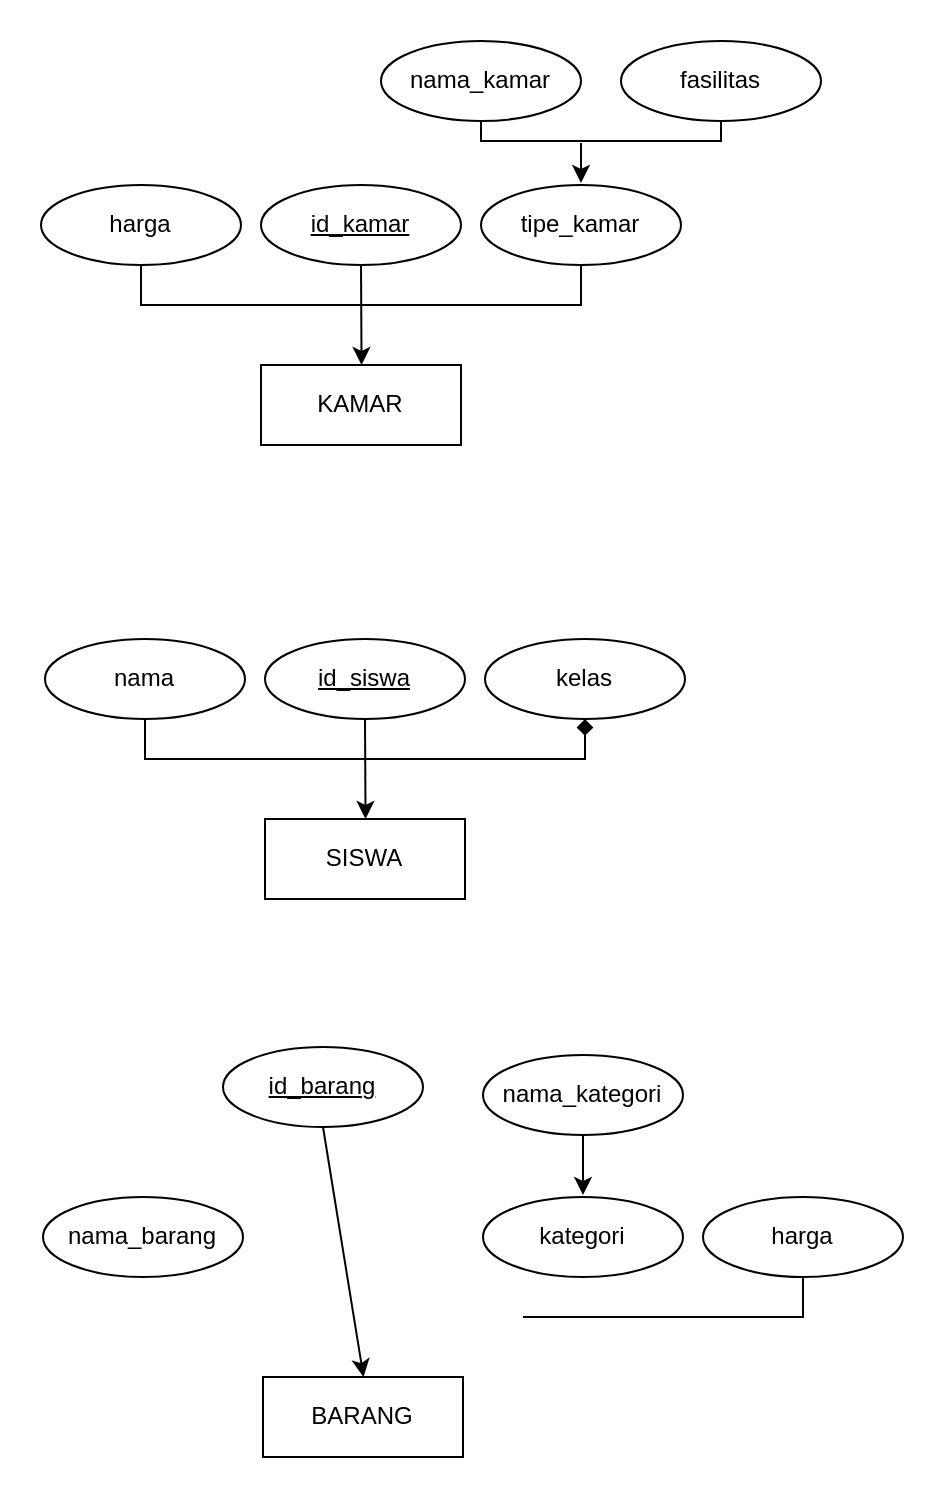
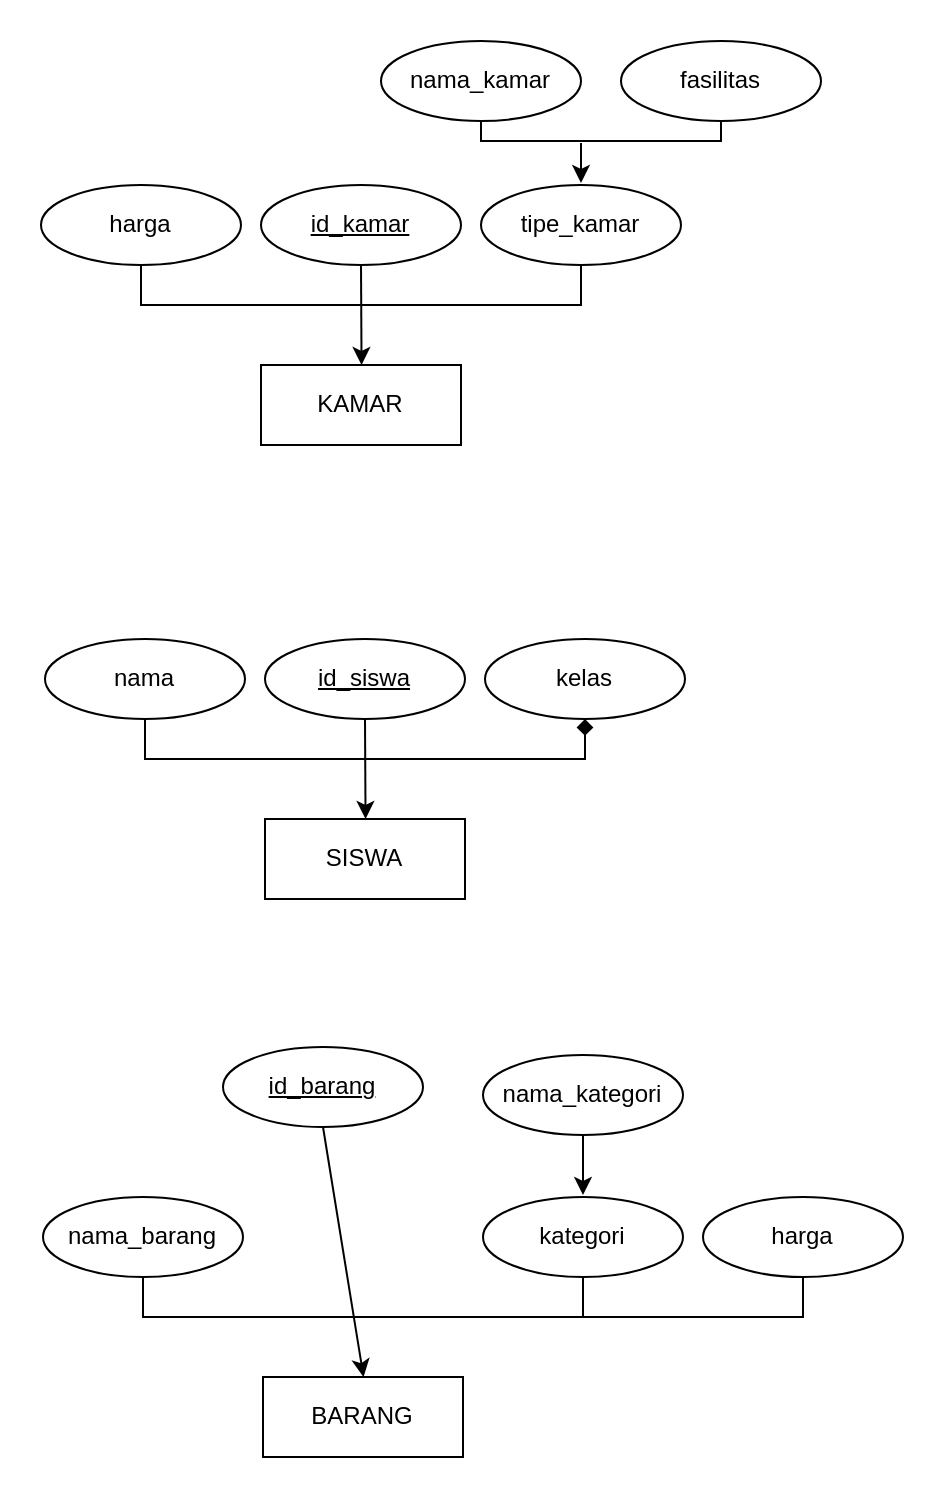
none -> (312, 1317)
